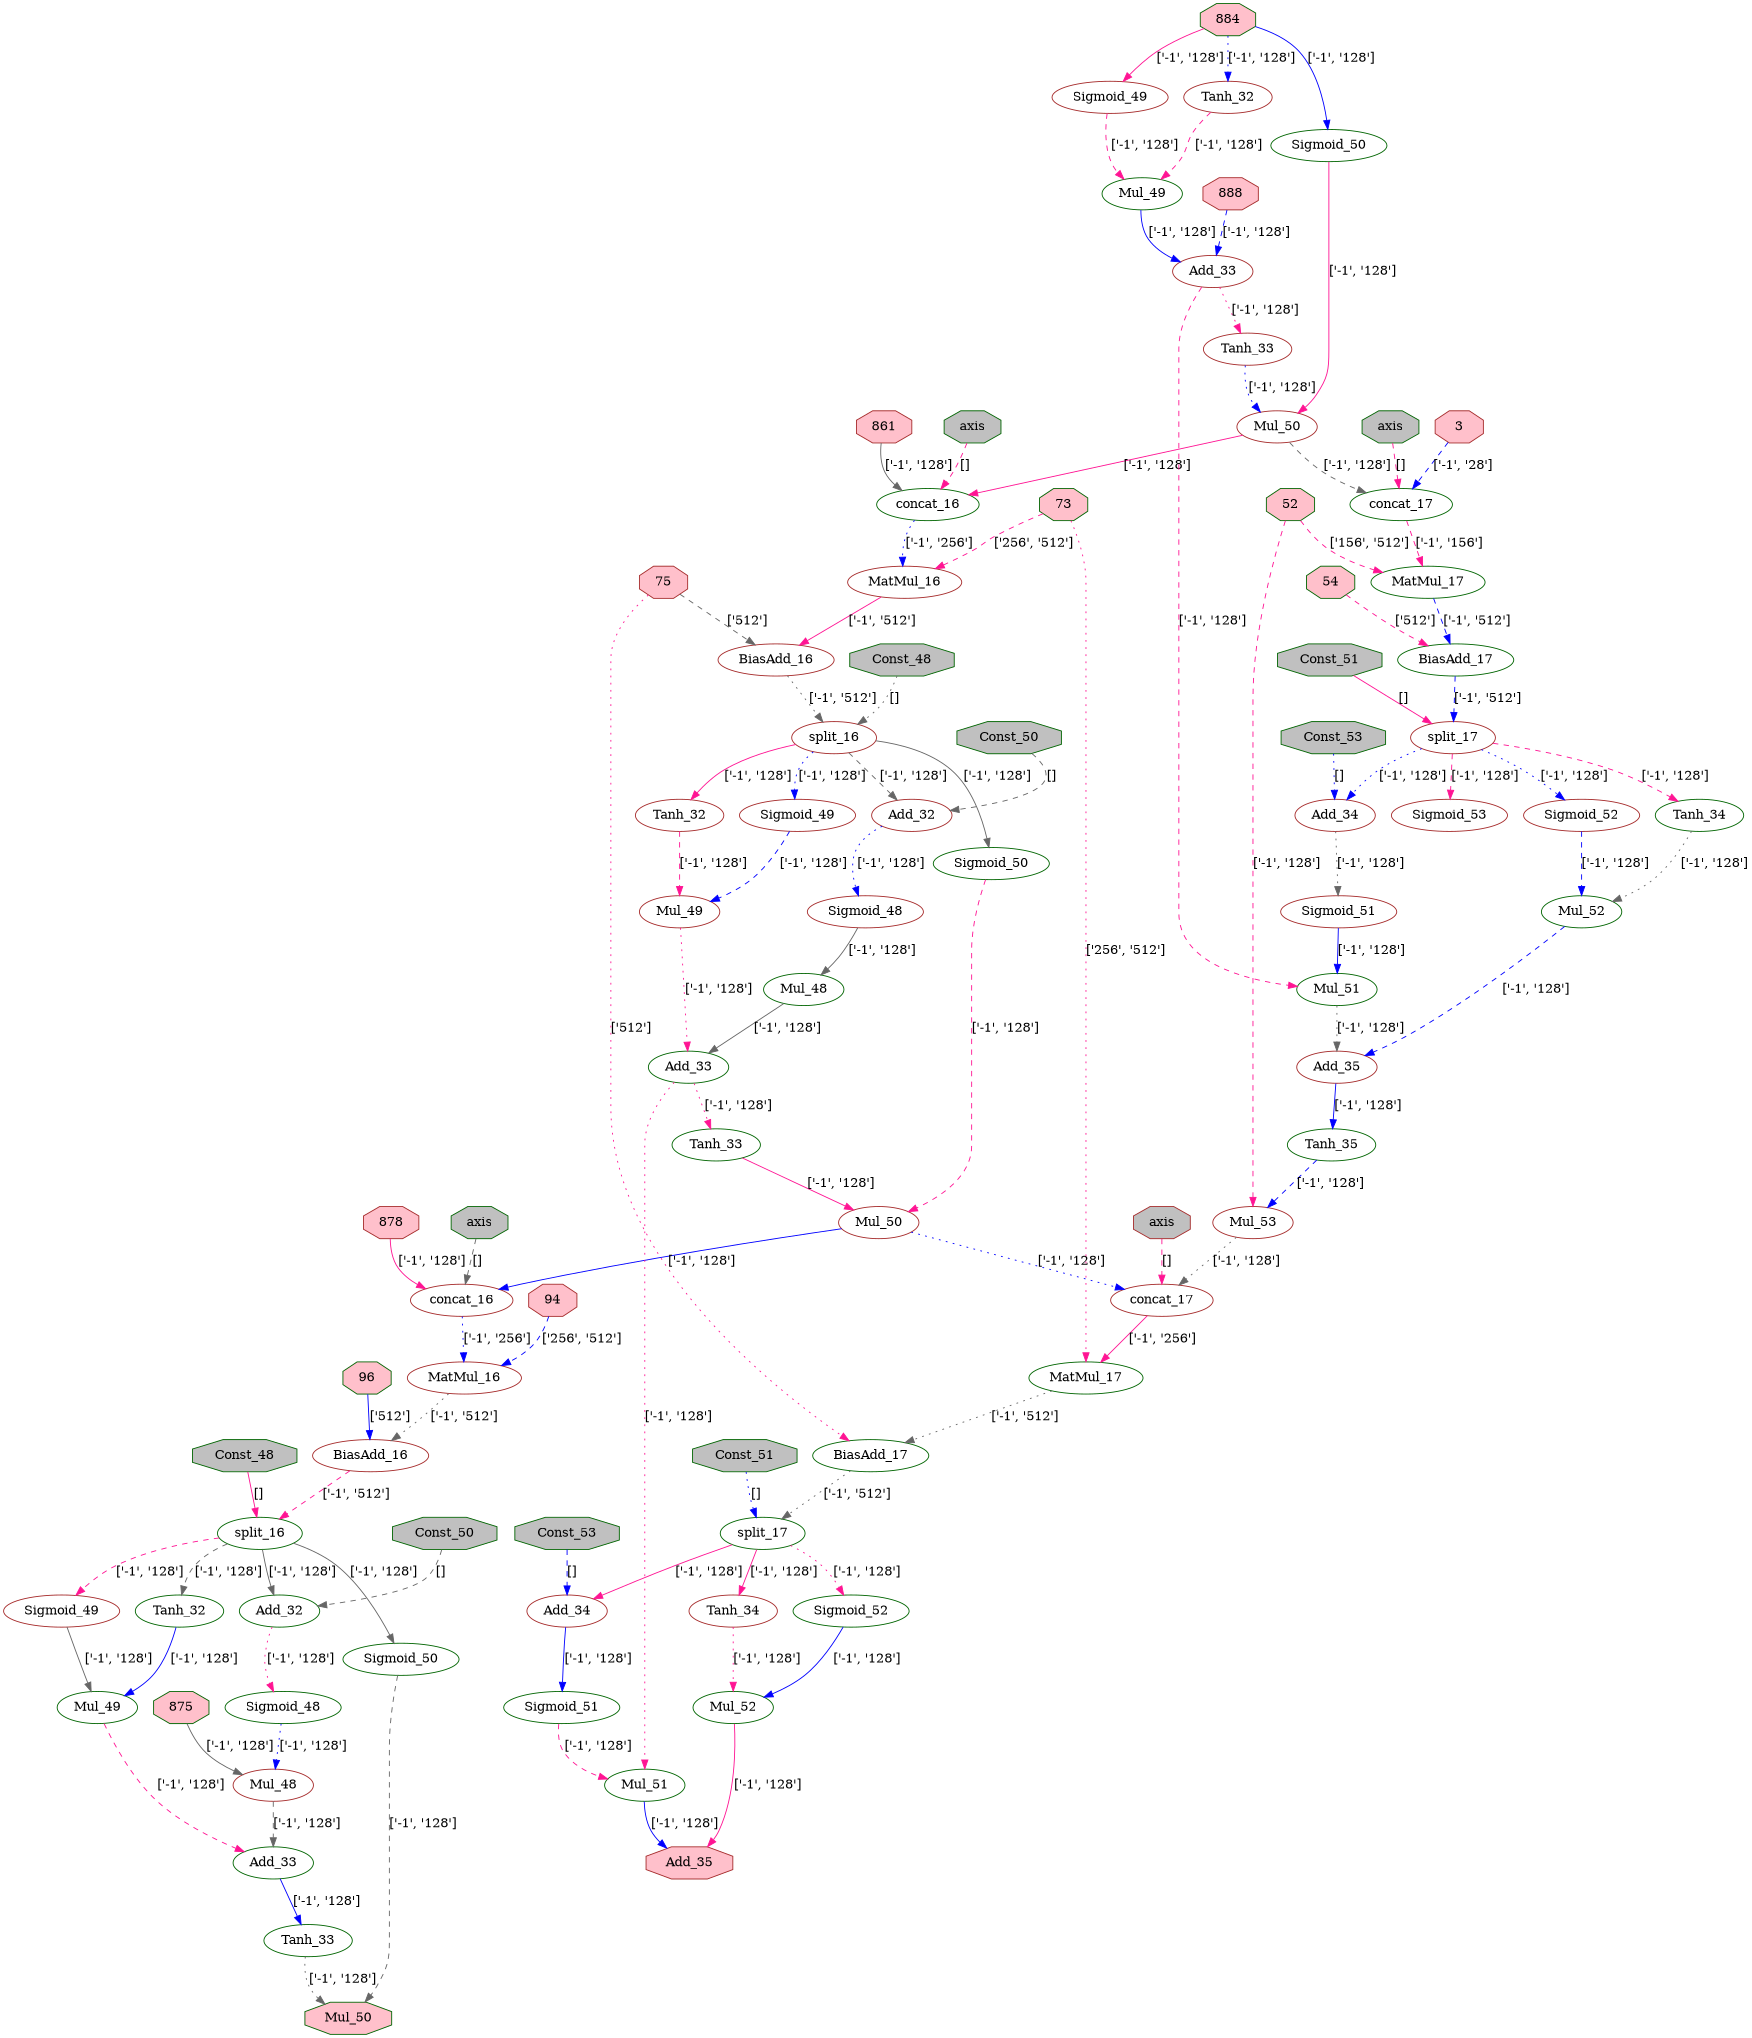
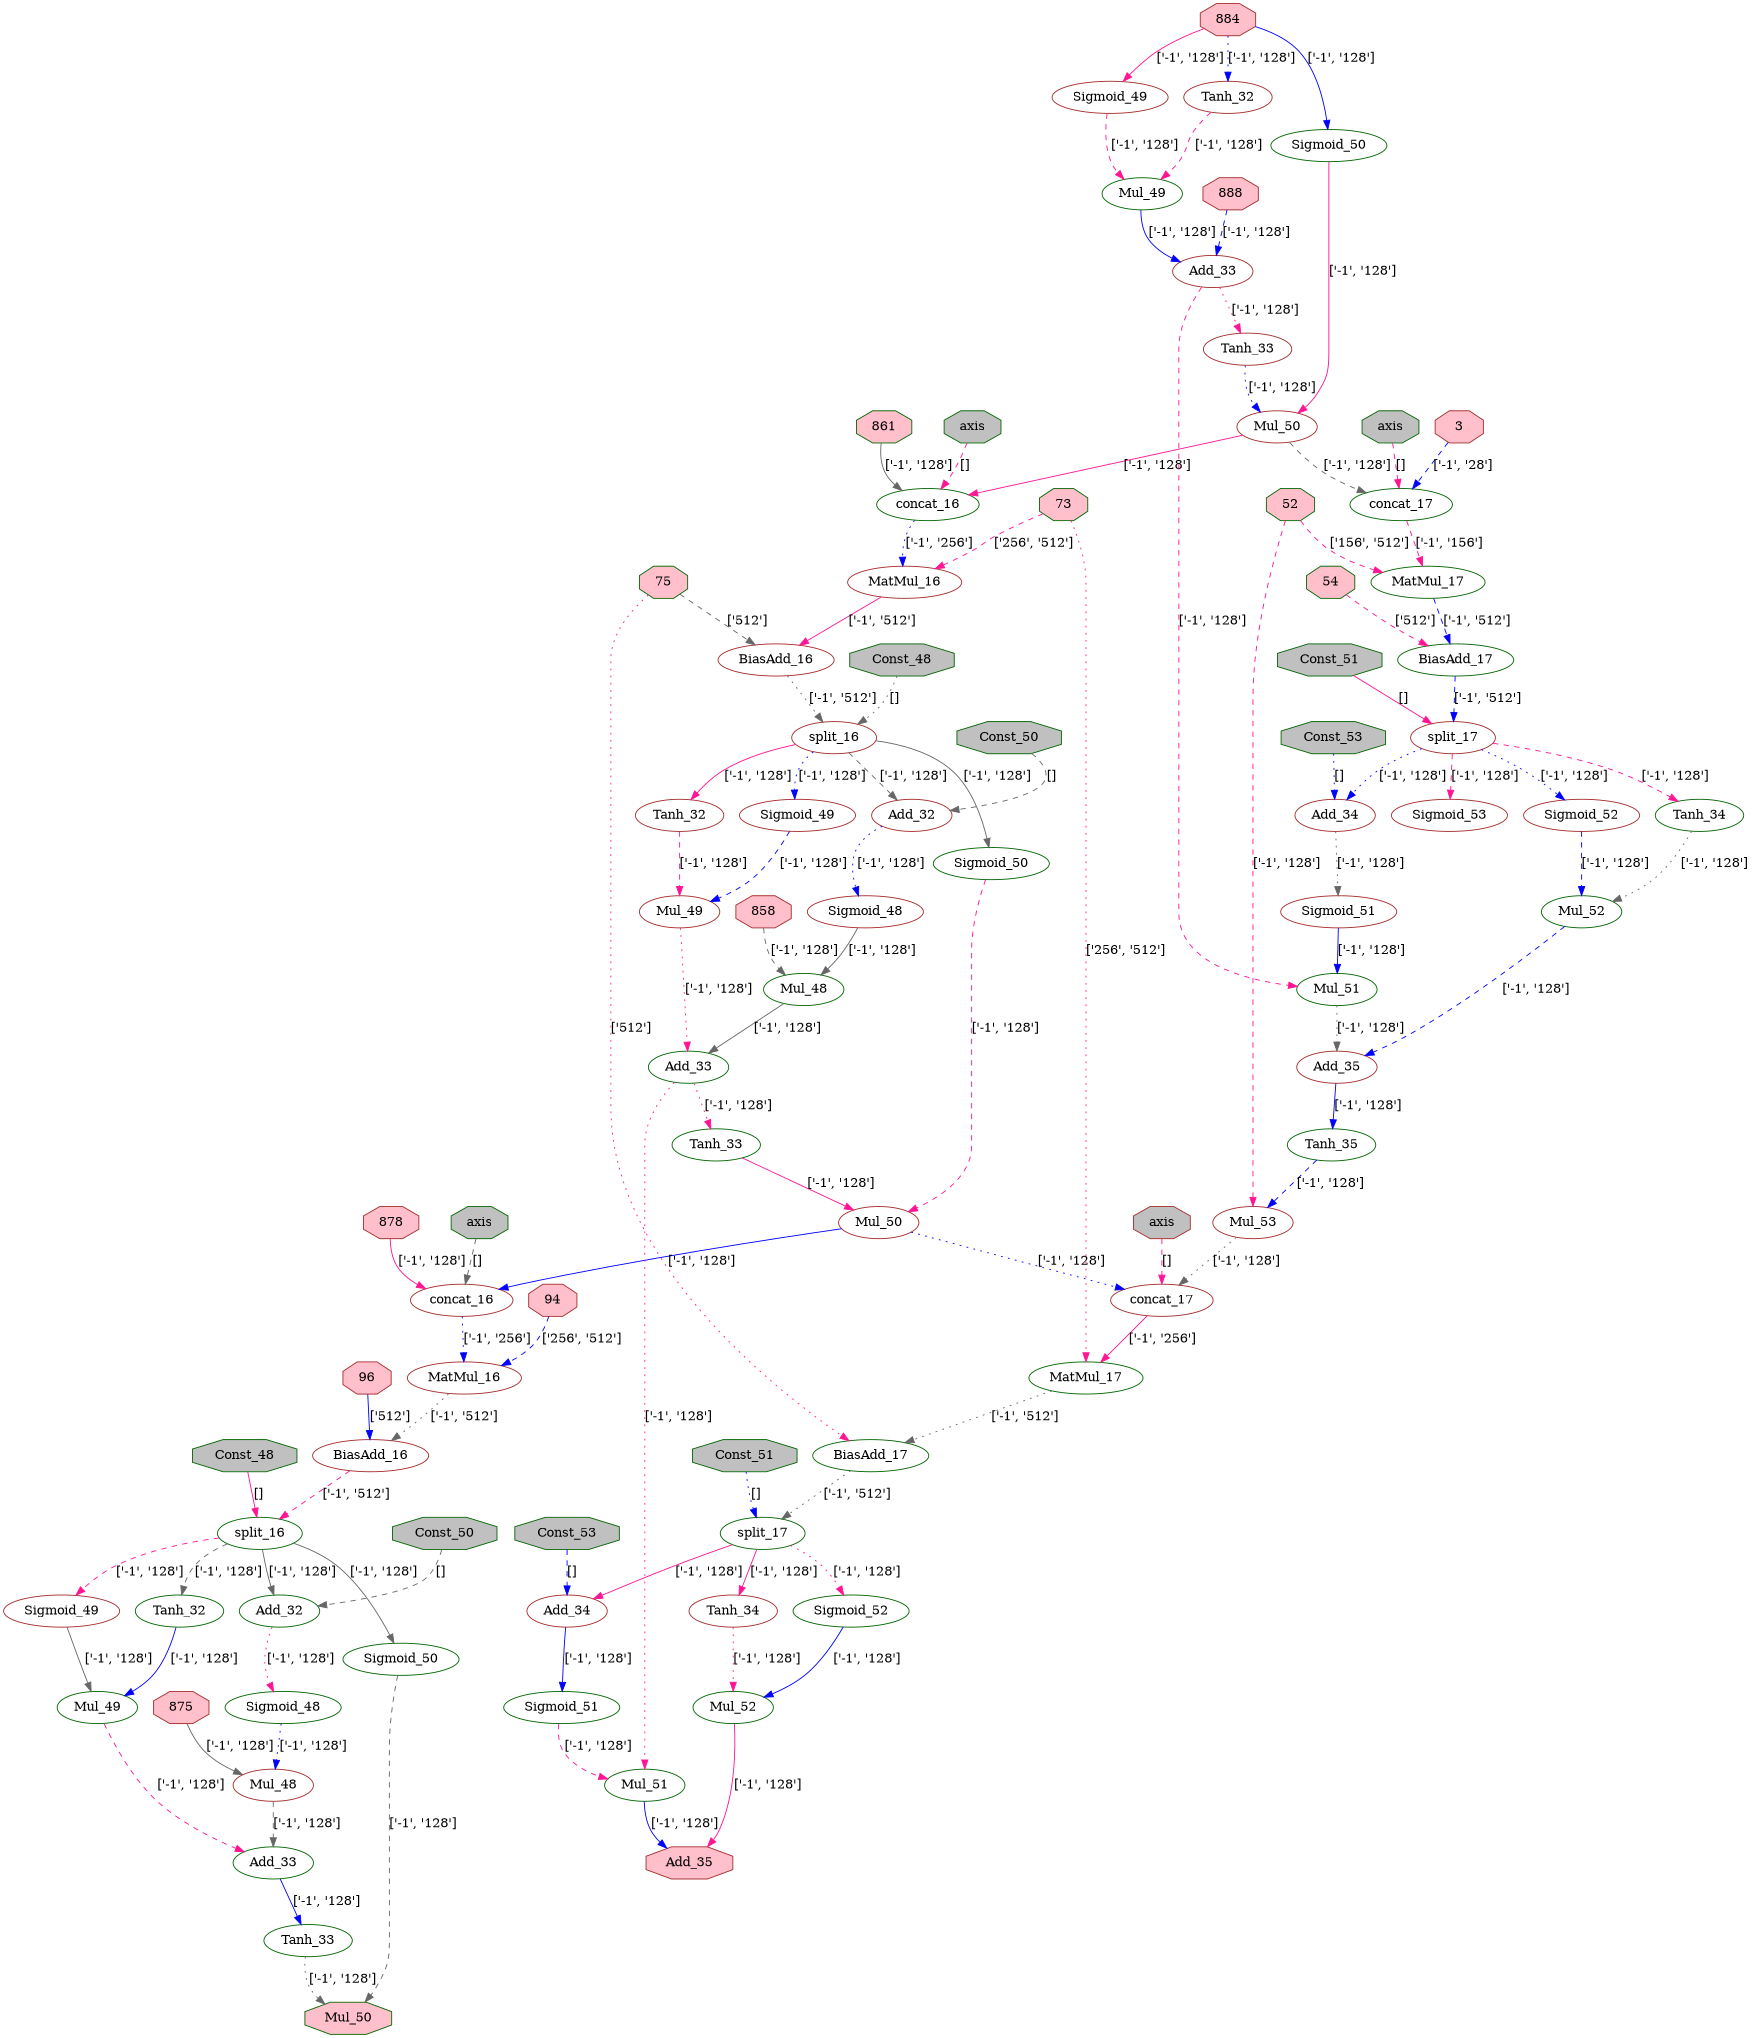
(1228, 20) -> (1228, 20)
(884, 427) -> (884, 427)
(664, 582) -> (664, 582)
none -> (764, 912)
(367, 1378) -> (367, 1378)
(181, 1708) -> (181, 1708)
